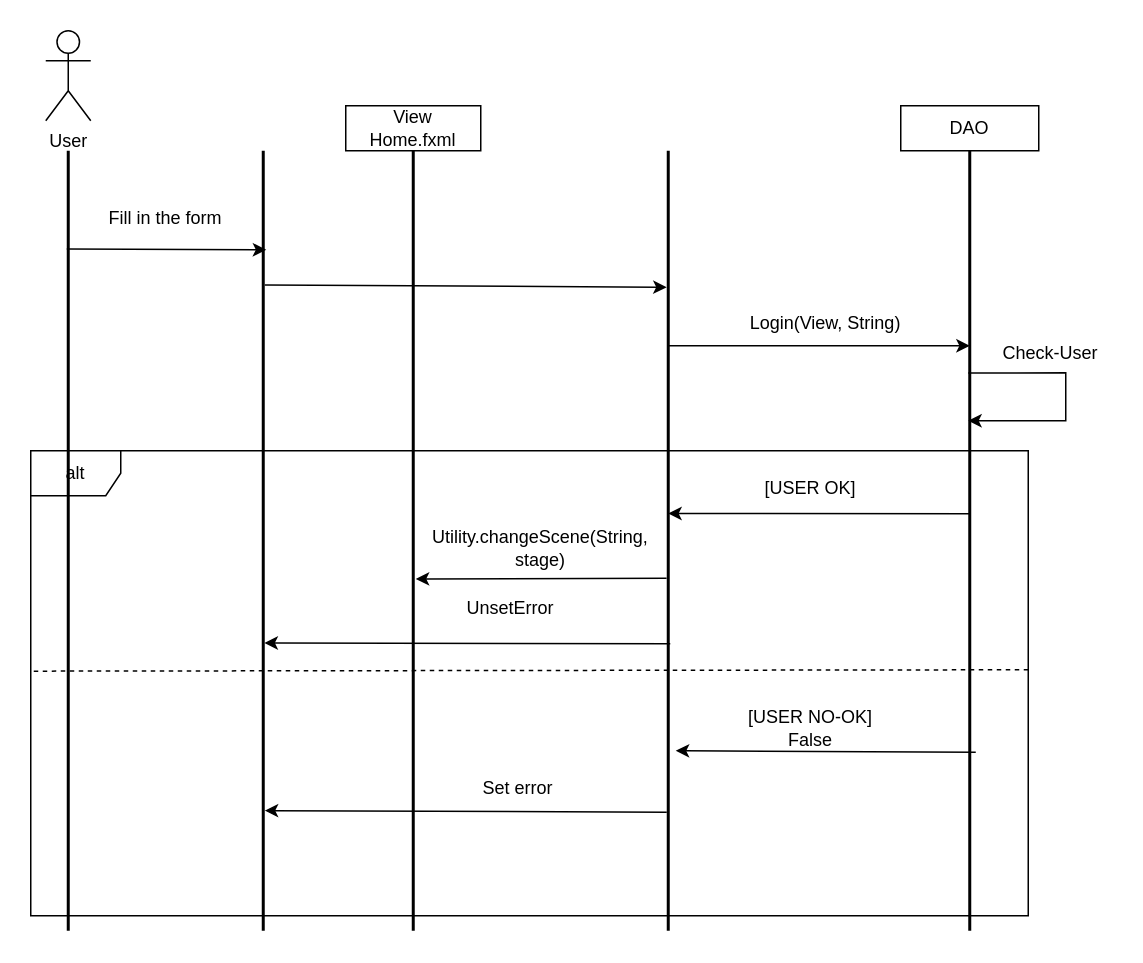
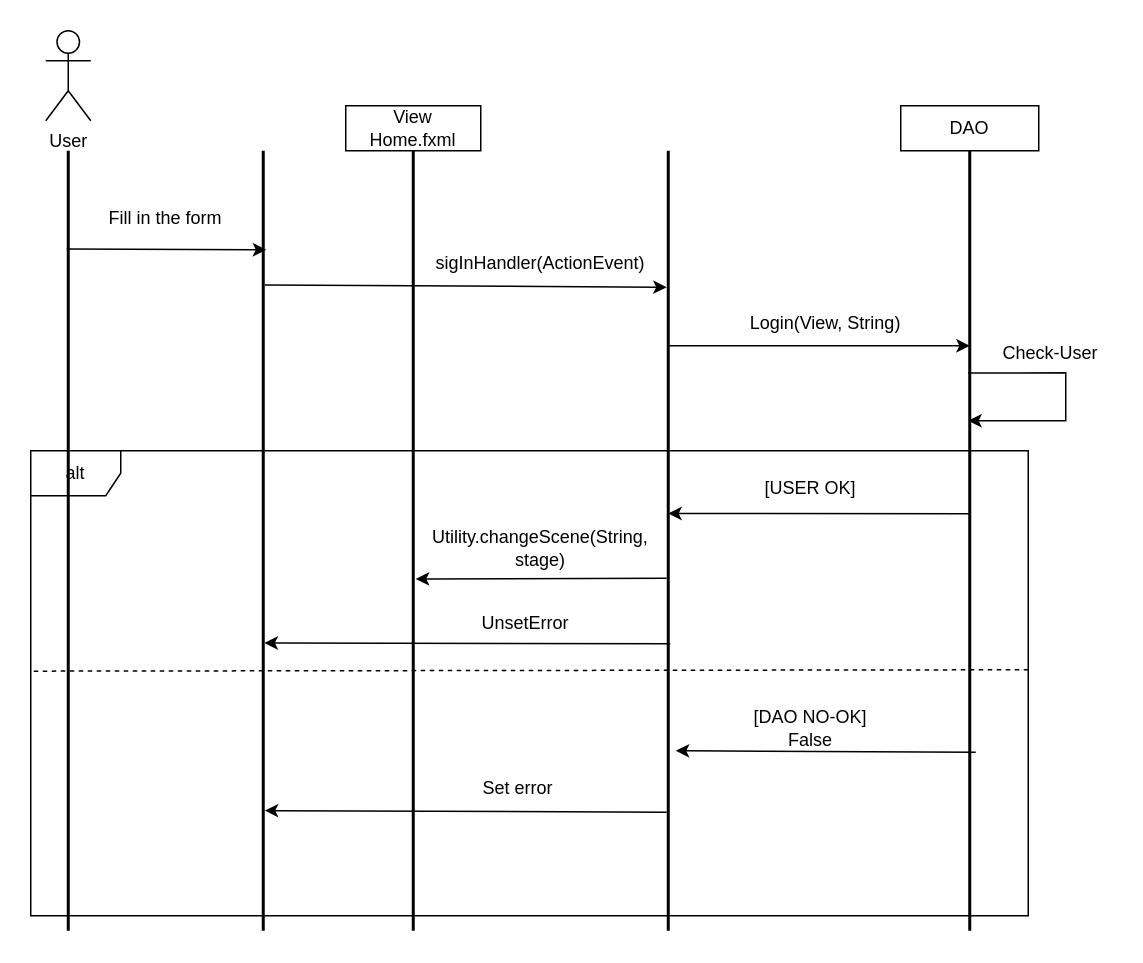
none -> (541, 263)
(511, 608) -> (526, 623)
(811, 728) -> (811, 728)
